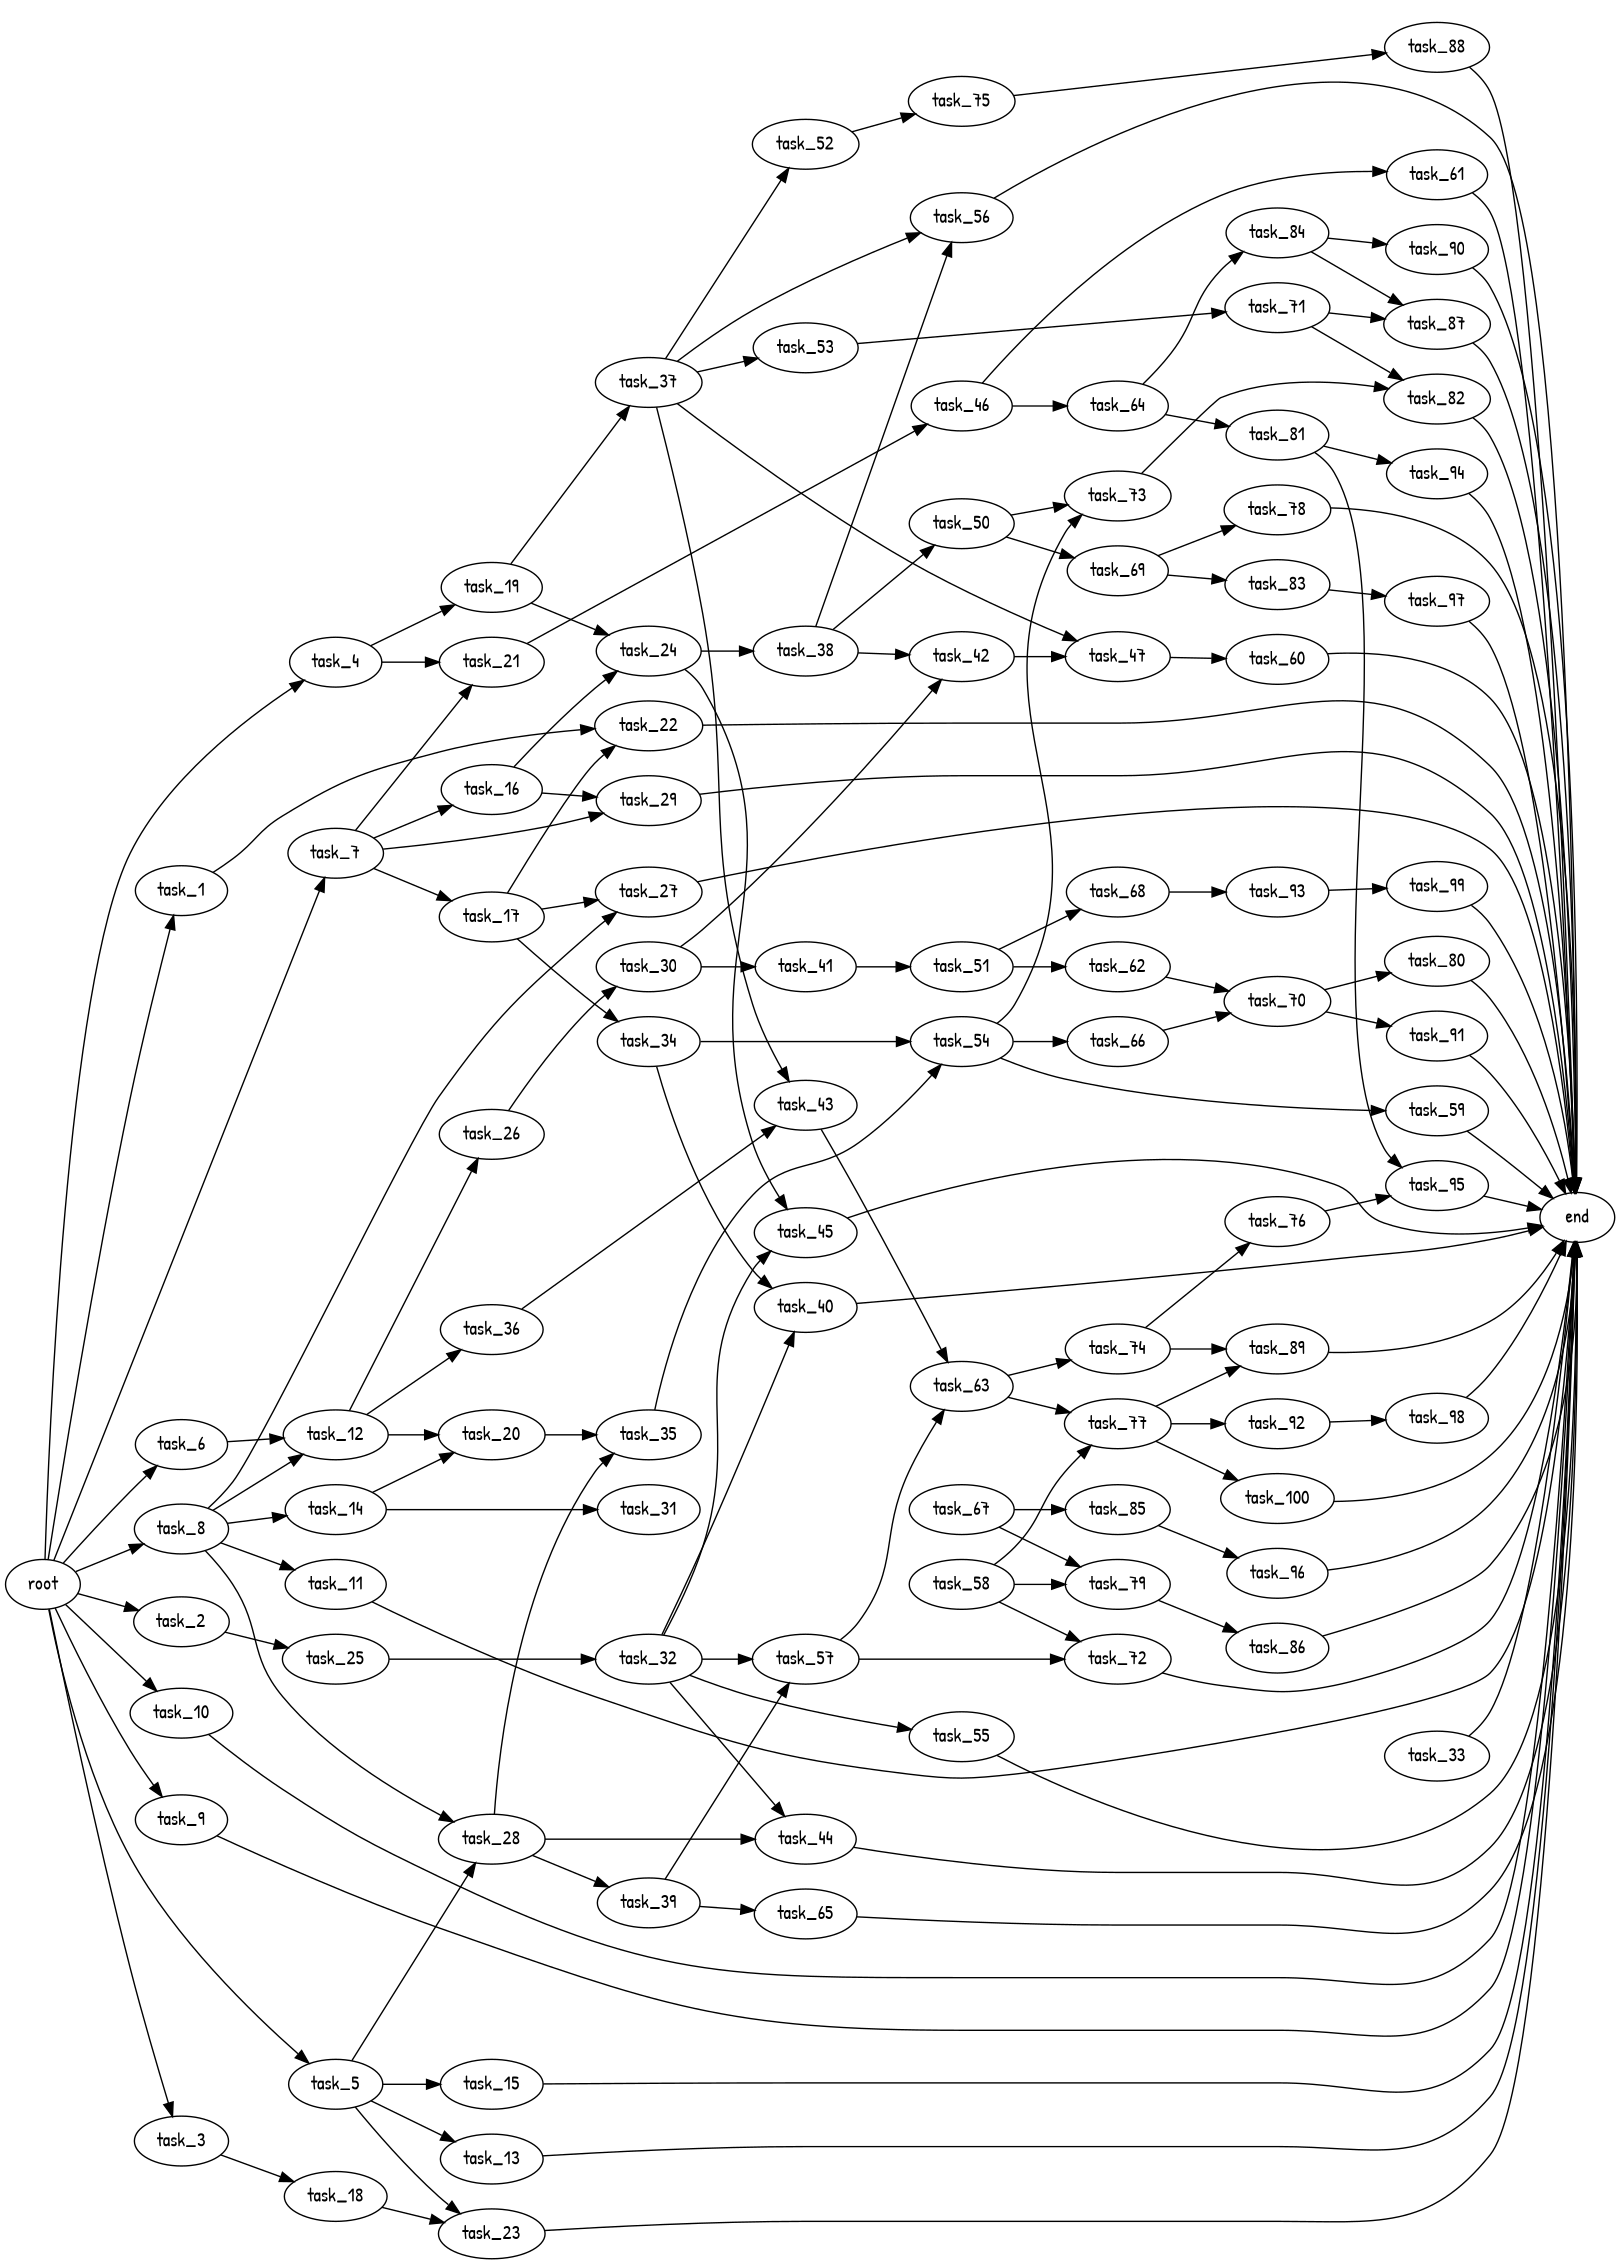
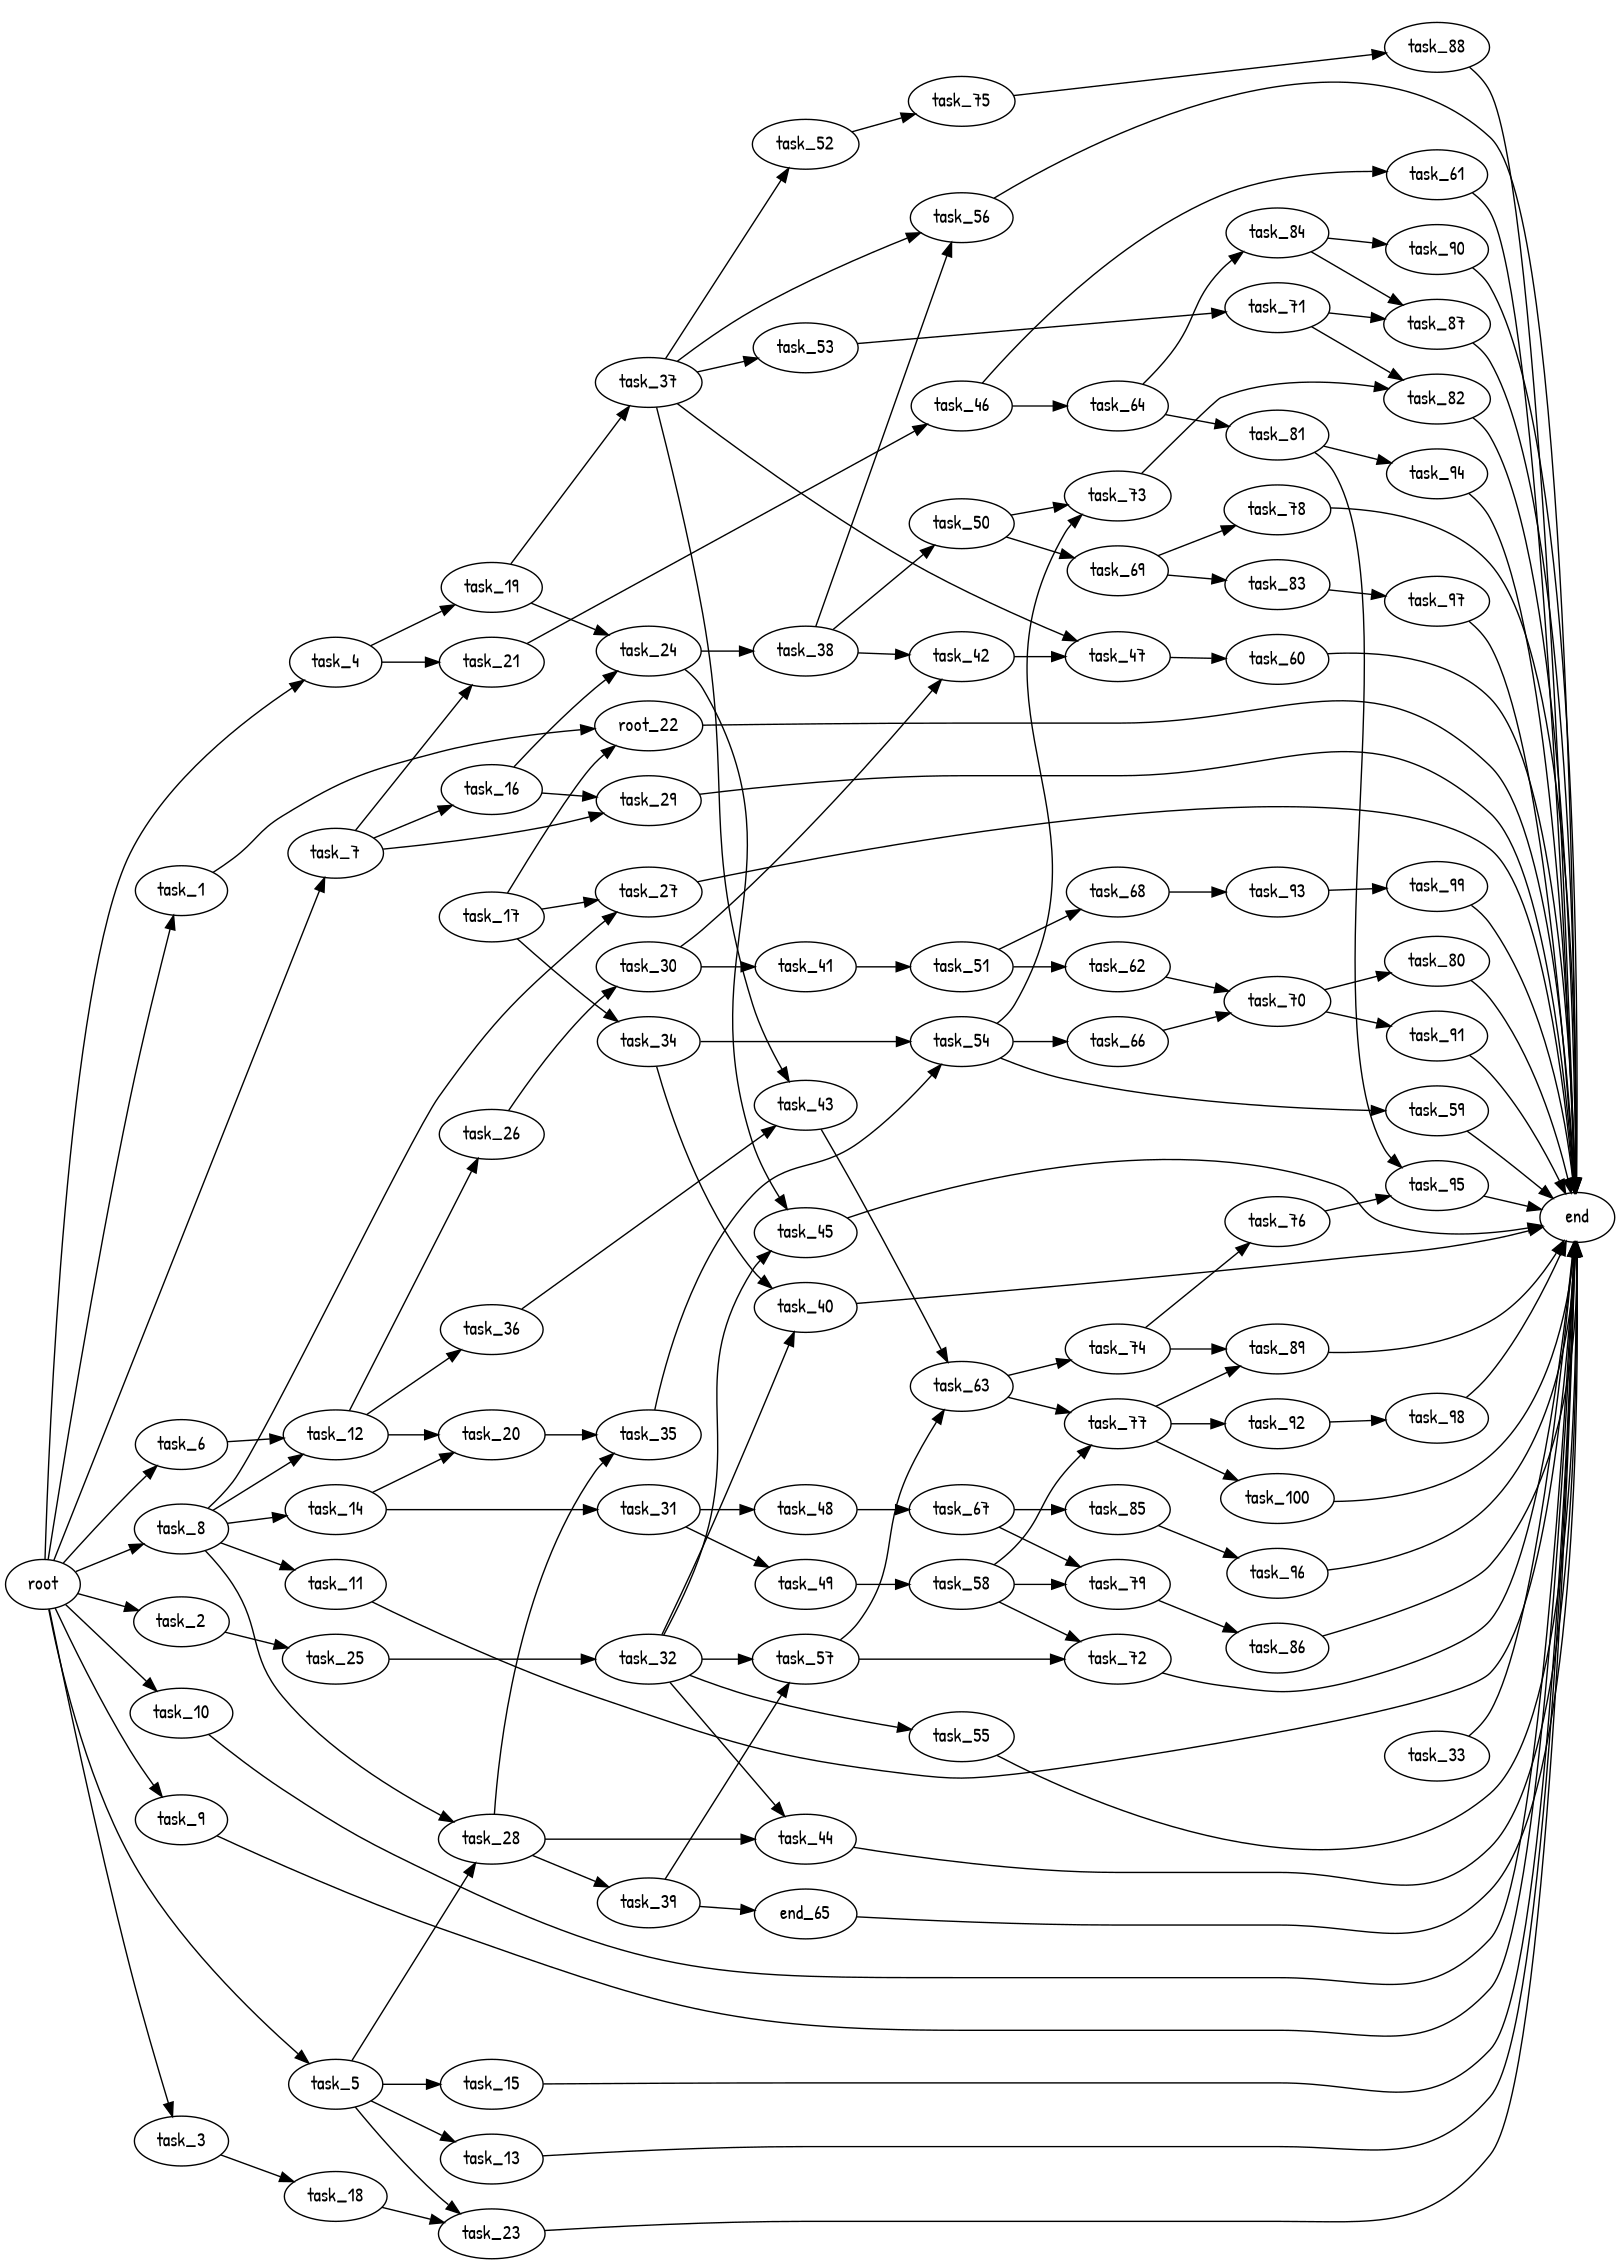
(649, 726) -> (649, 726)
(406, 882) -> none
none -> (806, 1510)
none -> (806, 1584)
(806, 1914) -> (806, 1914)
